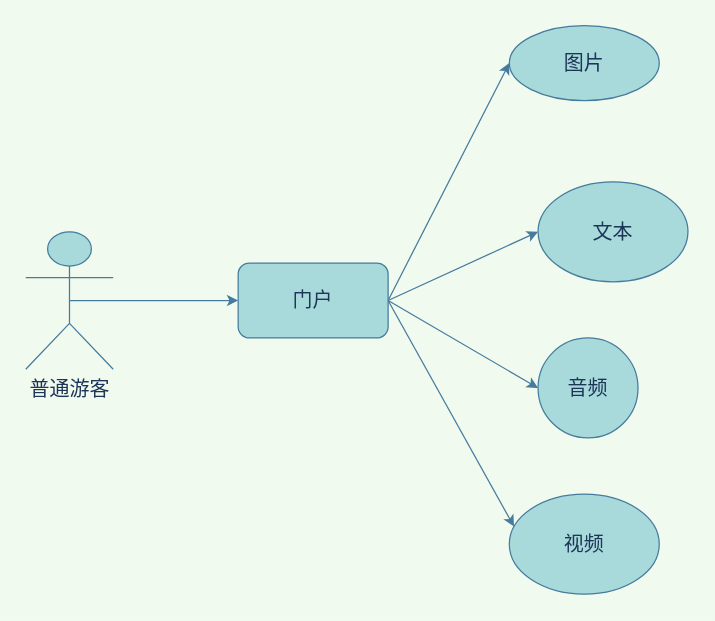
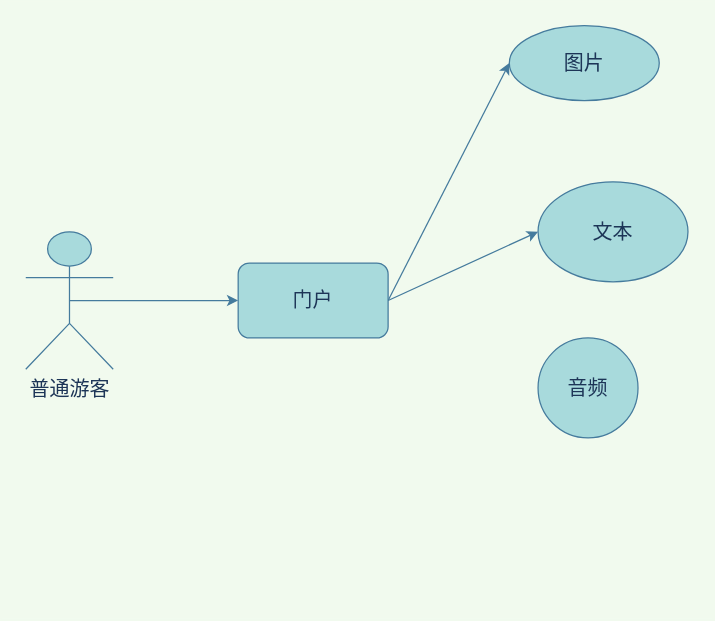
(462, 344) -> none
(450, 412) -> none
(584, 544) -> none
